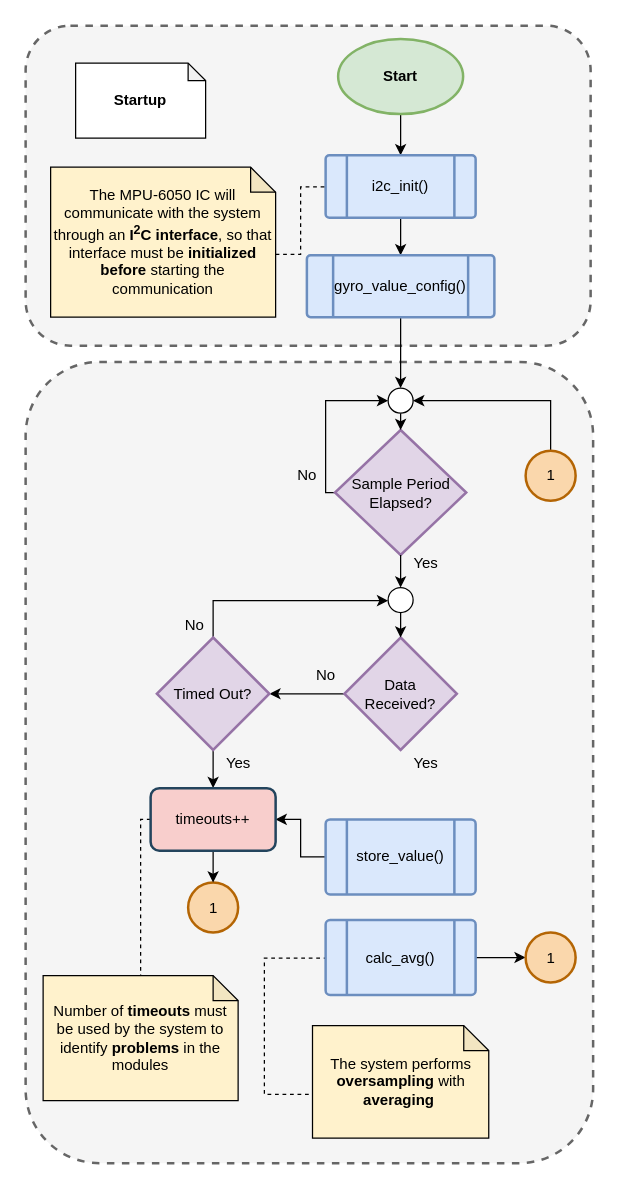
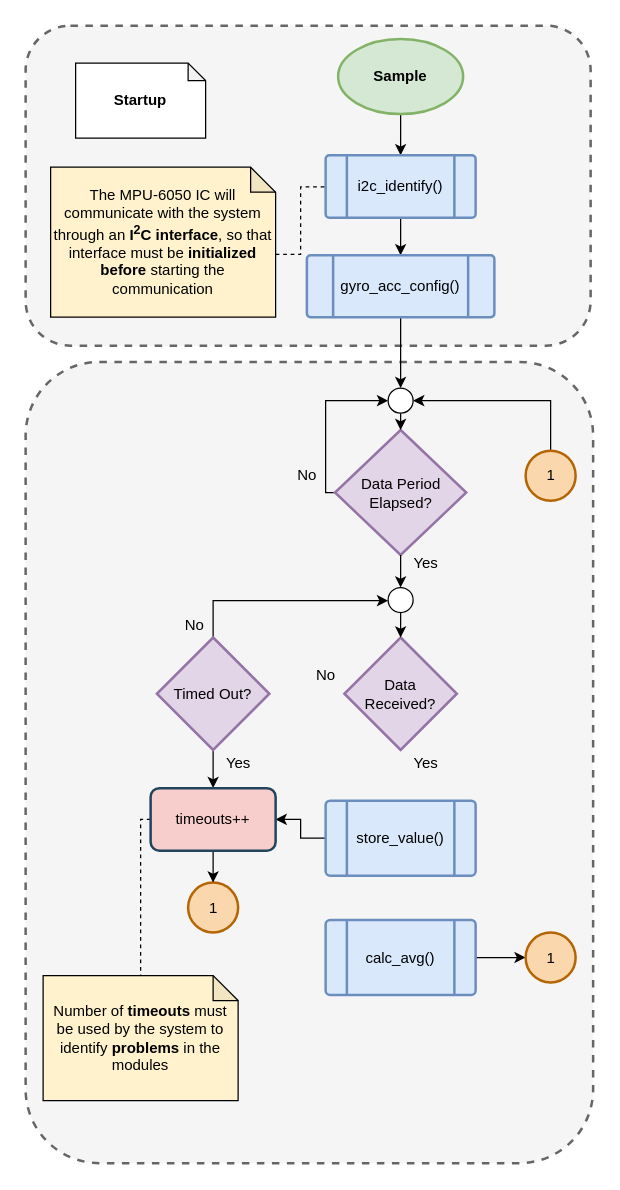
(401, 77) -> (401, 77)
(401, 187) -> (401, 187)
(401, 287) -> (401, 287)
(401, 493) -> (401, 493)
(311, 694) -> none
(401, 857) -> (401, 838)
(264, 1023) -> none
(401, 1082) -> none
